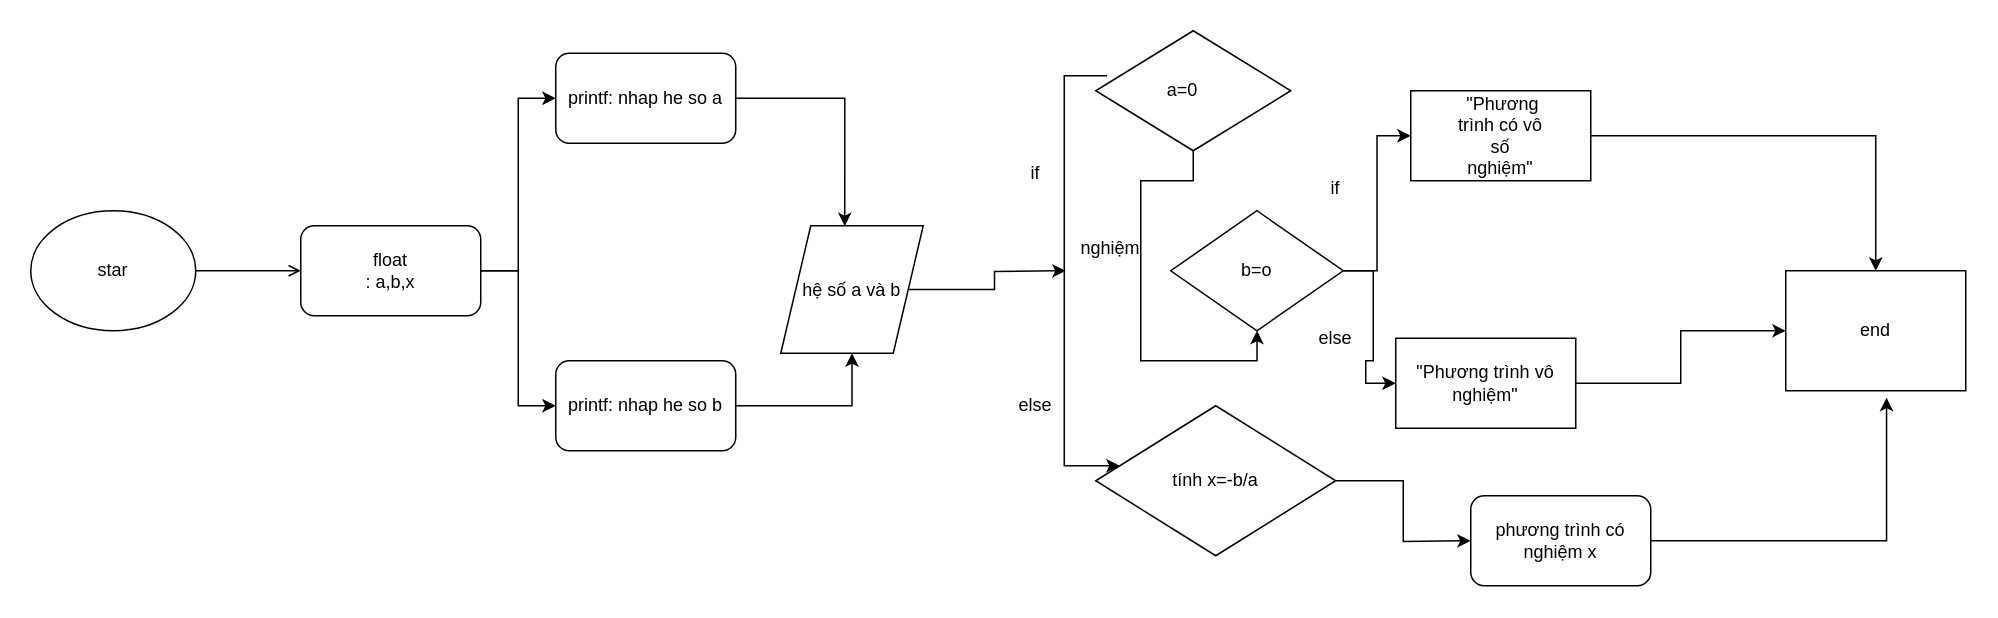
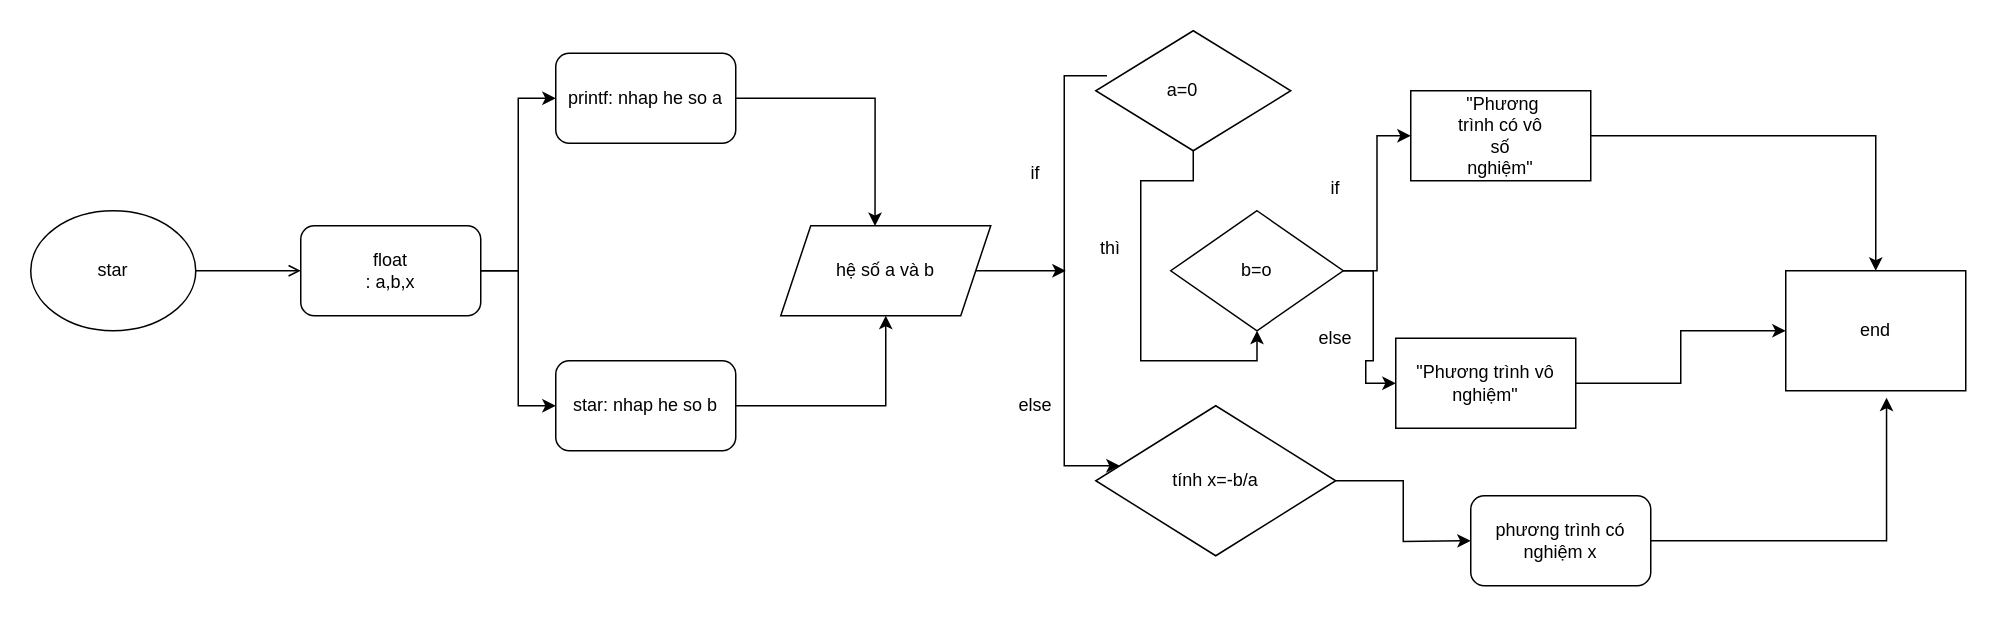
(1111, 248) -> (1111, 248)
(852, 290) -> (886, 271)
(646, 406) -> (646, 406)
